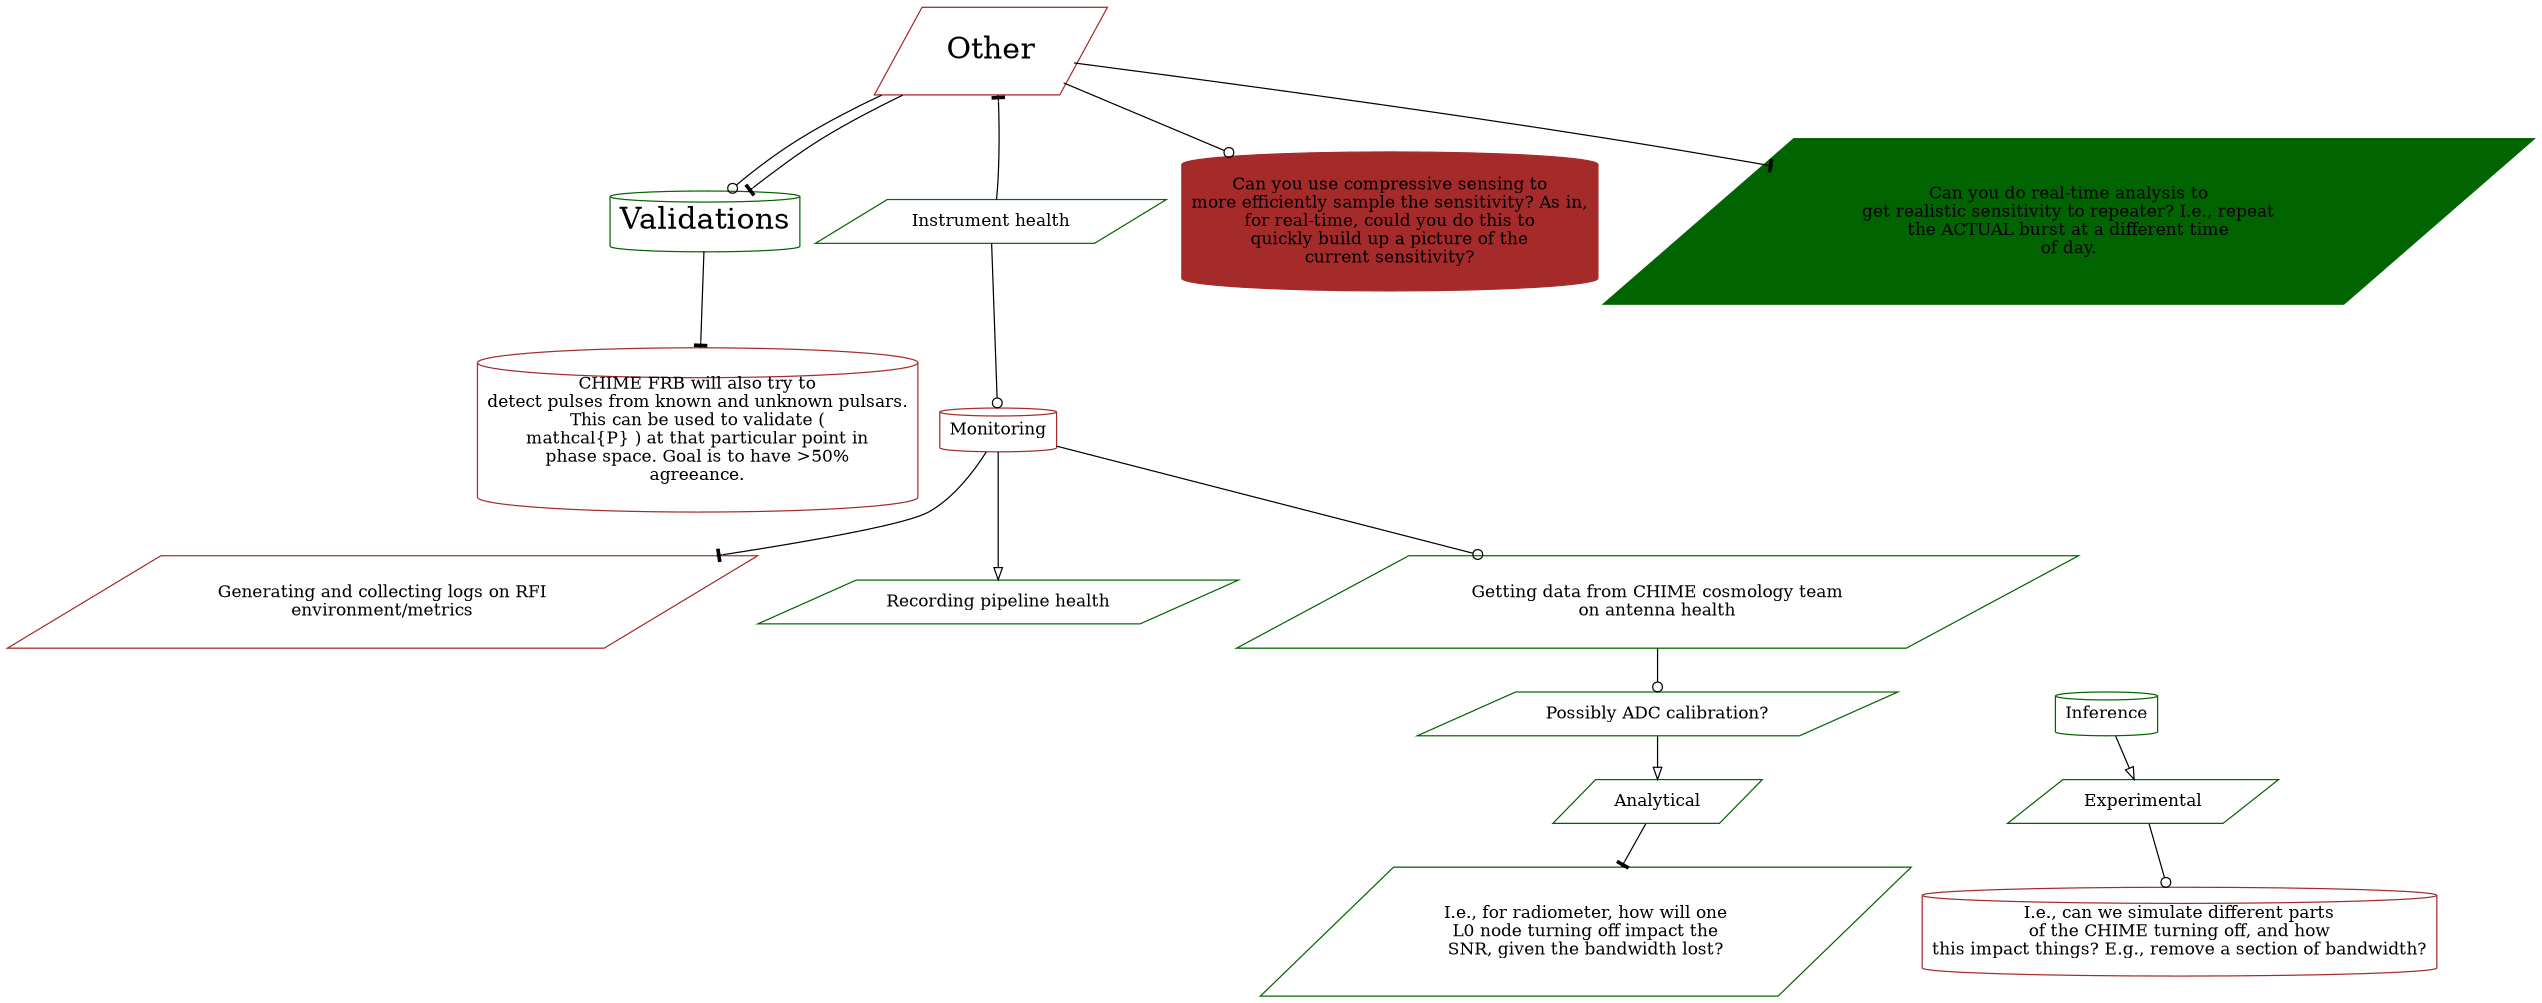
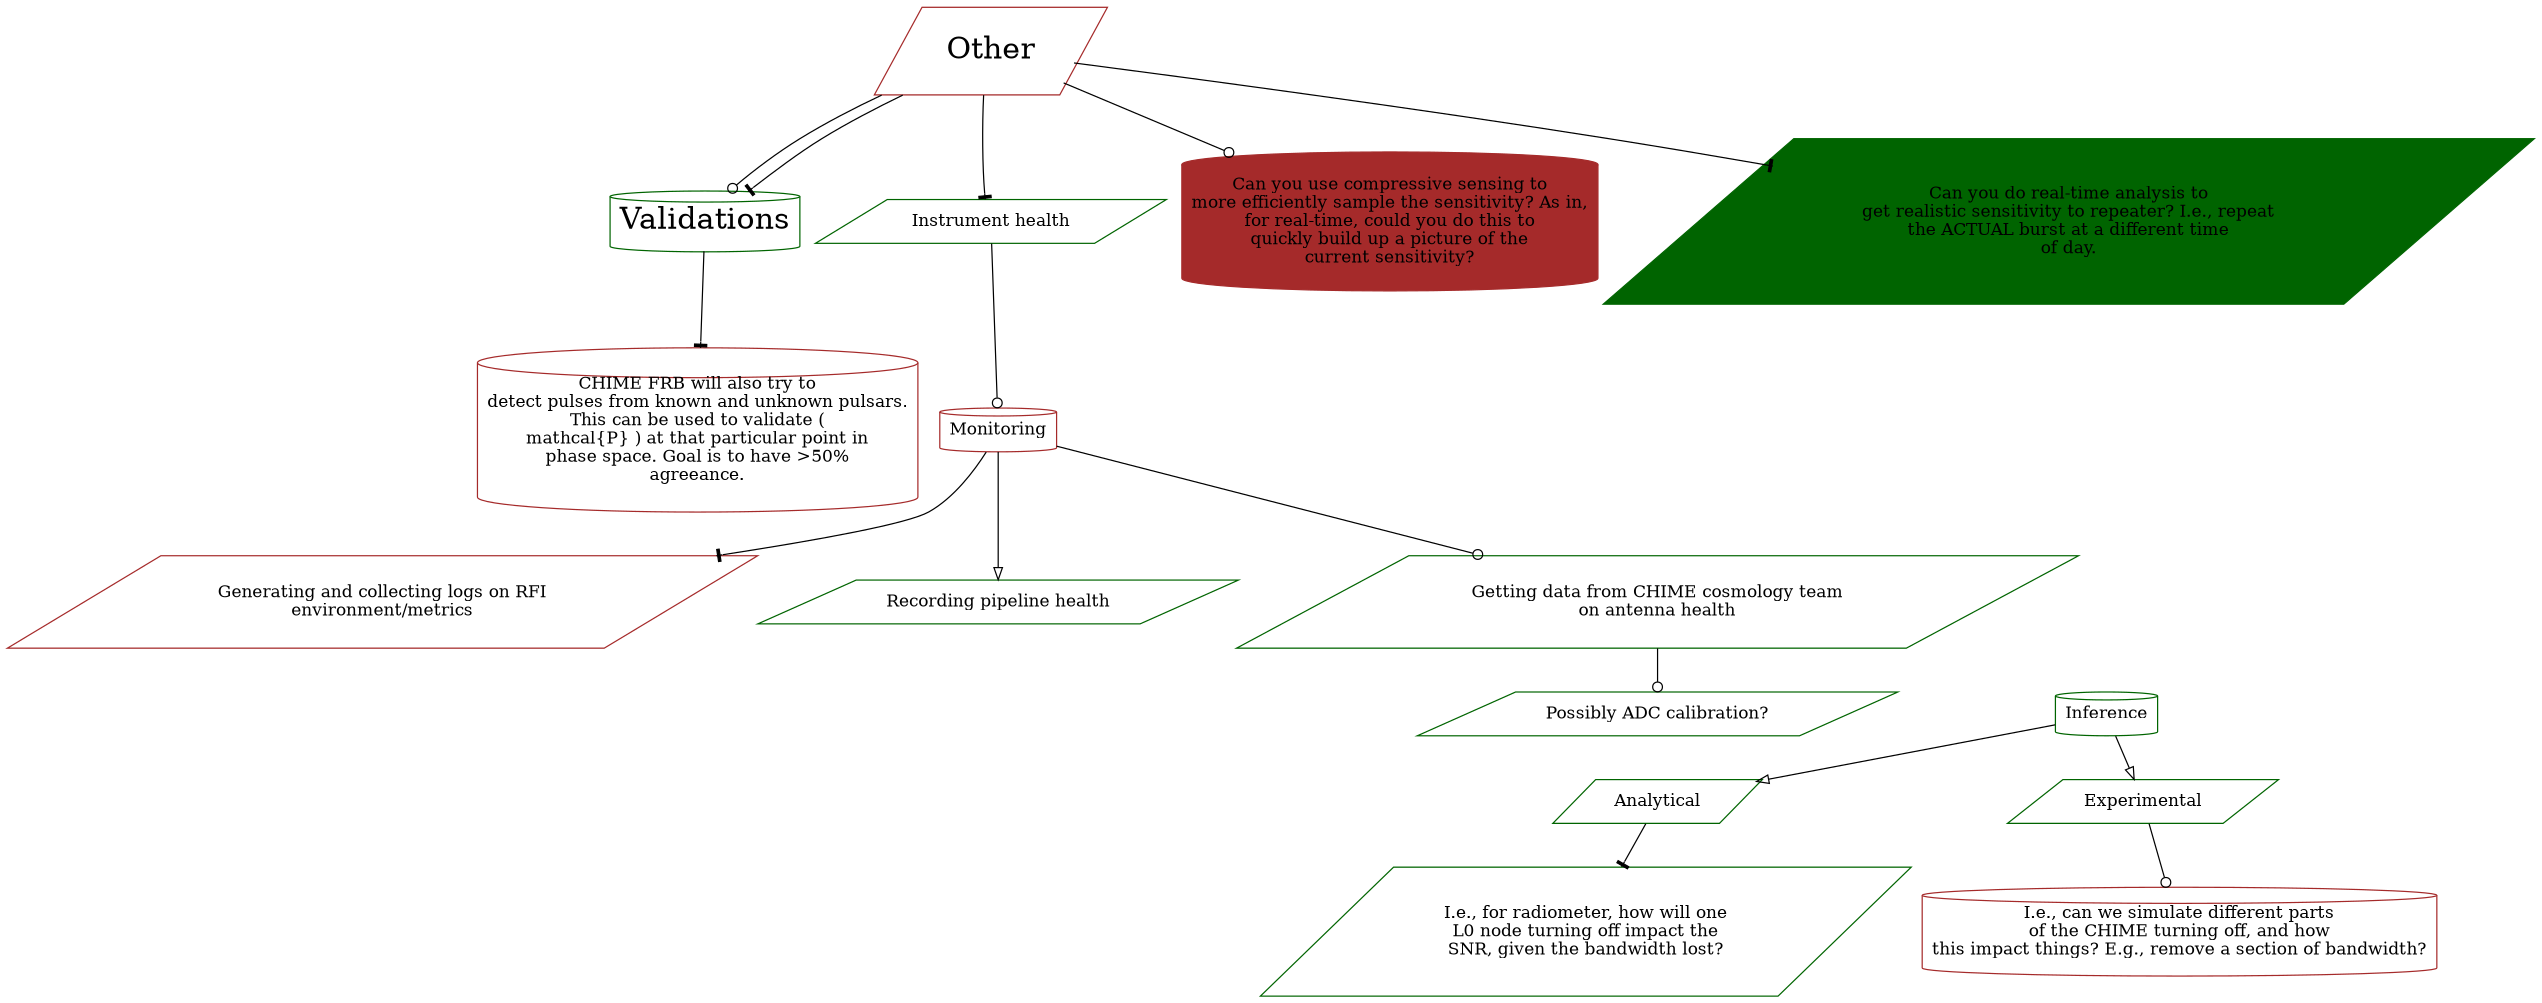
(999, 151) -> (983, 144)
(1658, 752) -> (1912, 752)
